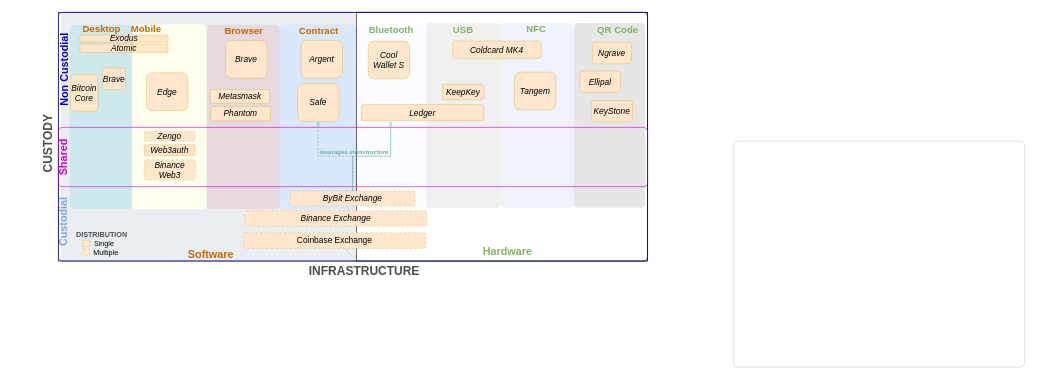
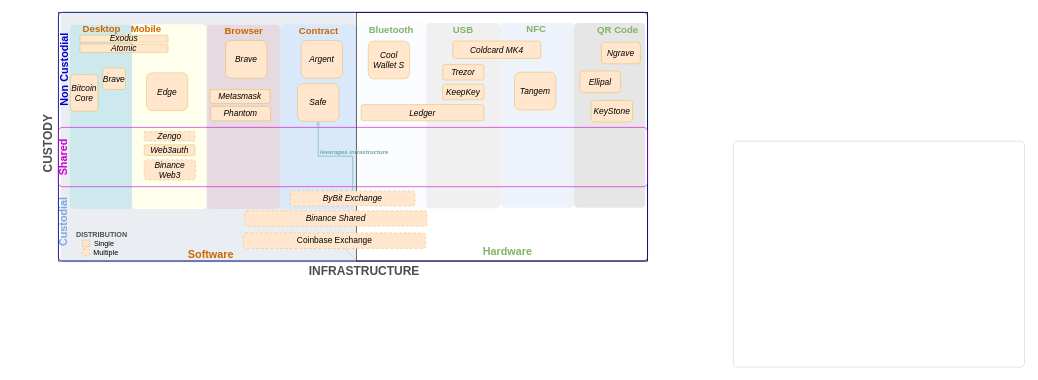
(612, 53) -> (621, 53)
none -> (463, 72)
(319, 156) -> (319, 156)
(388, 156) -> none
(336, 219) -> (336, 219)
